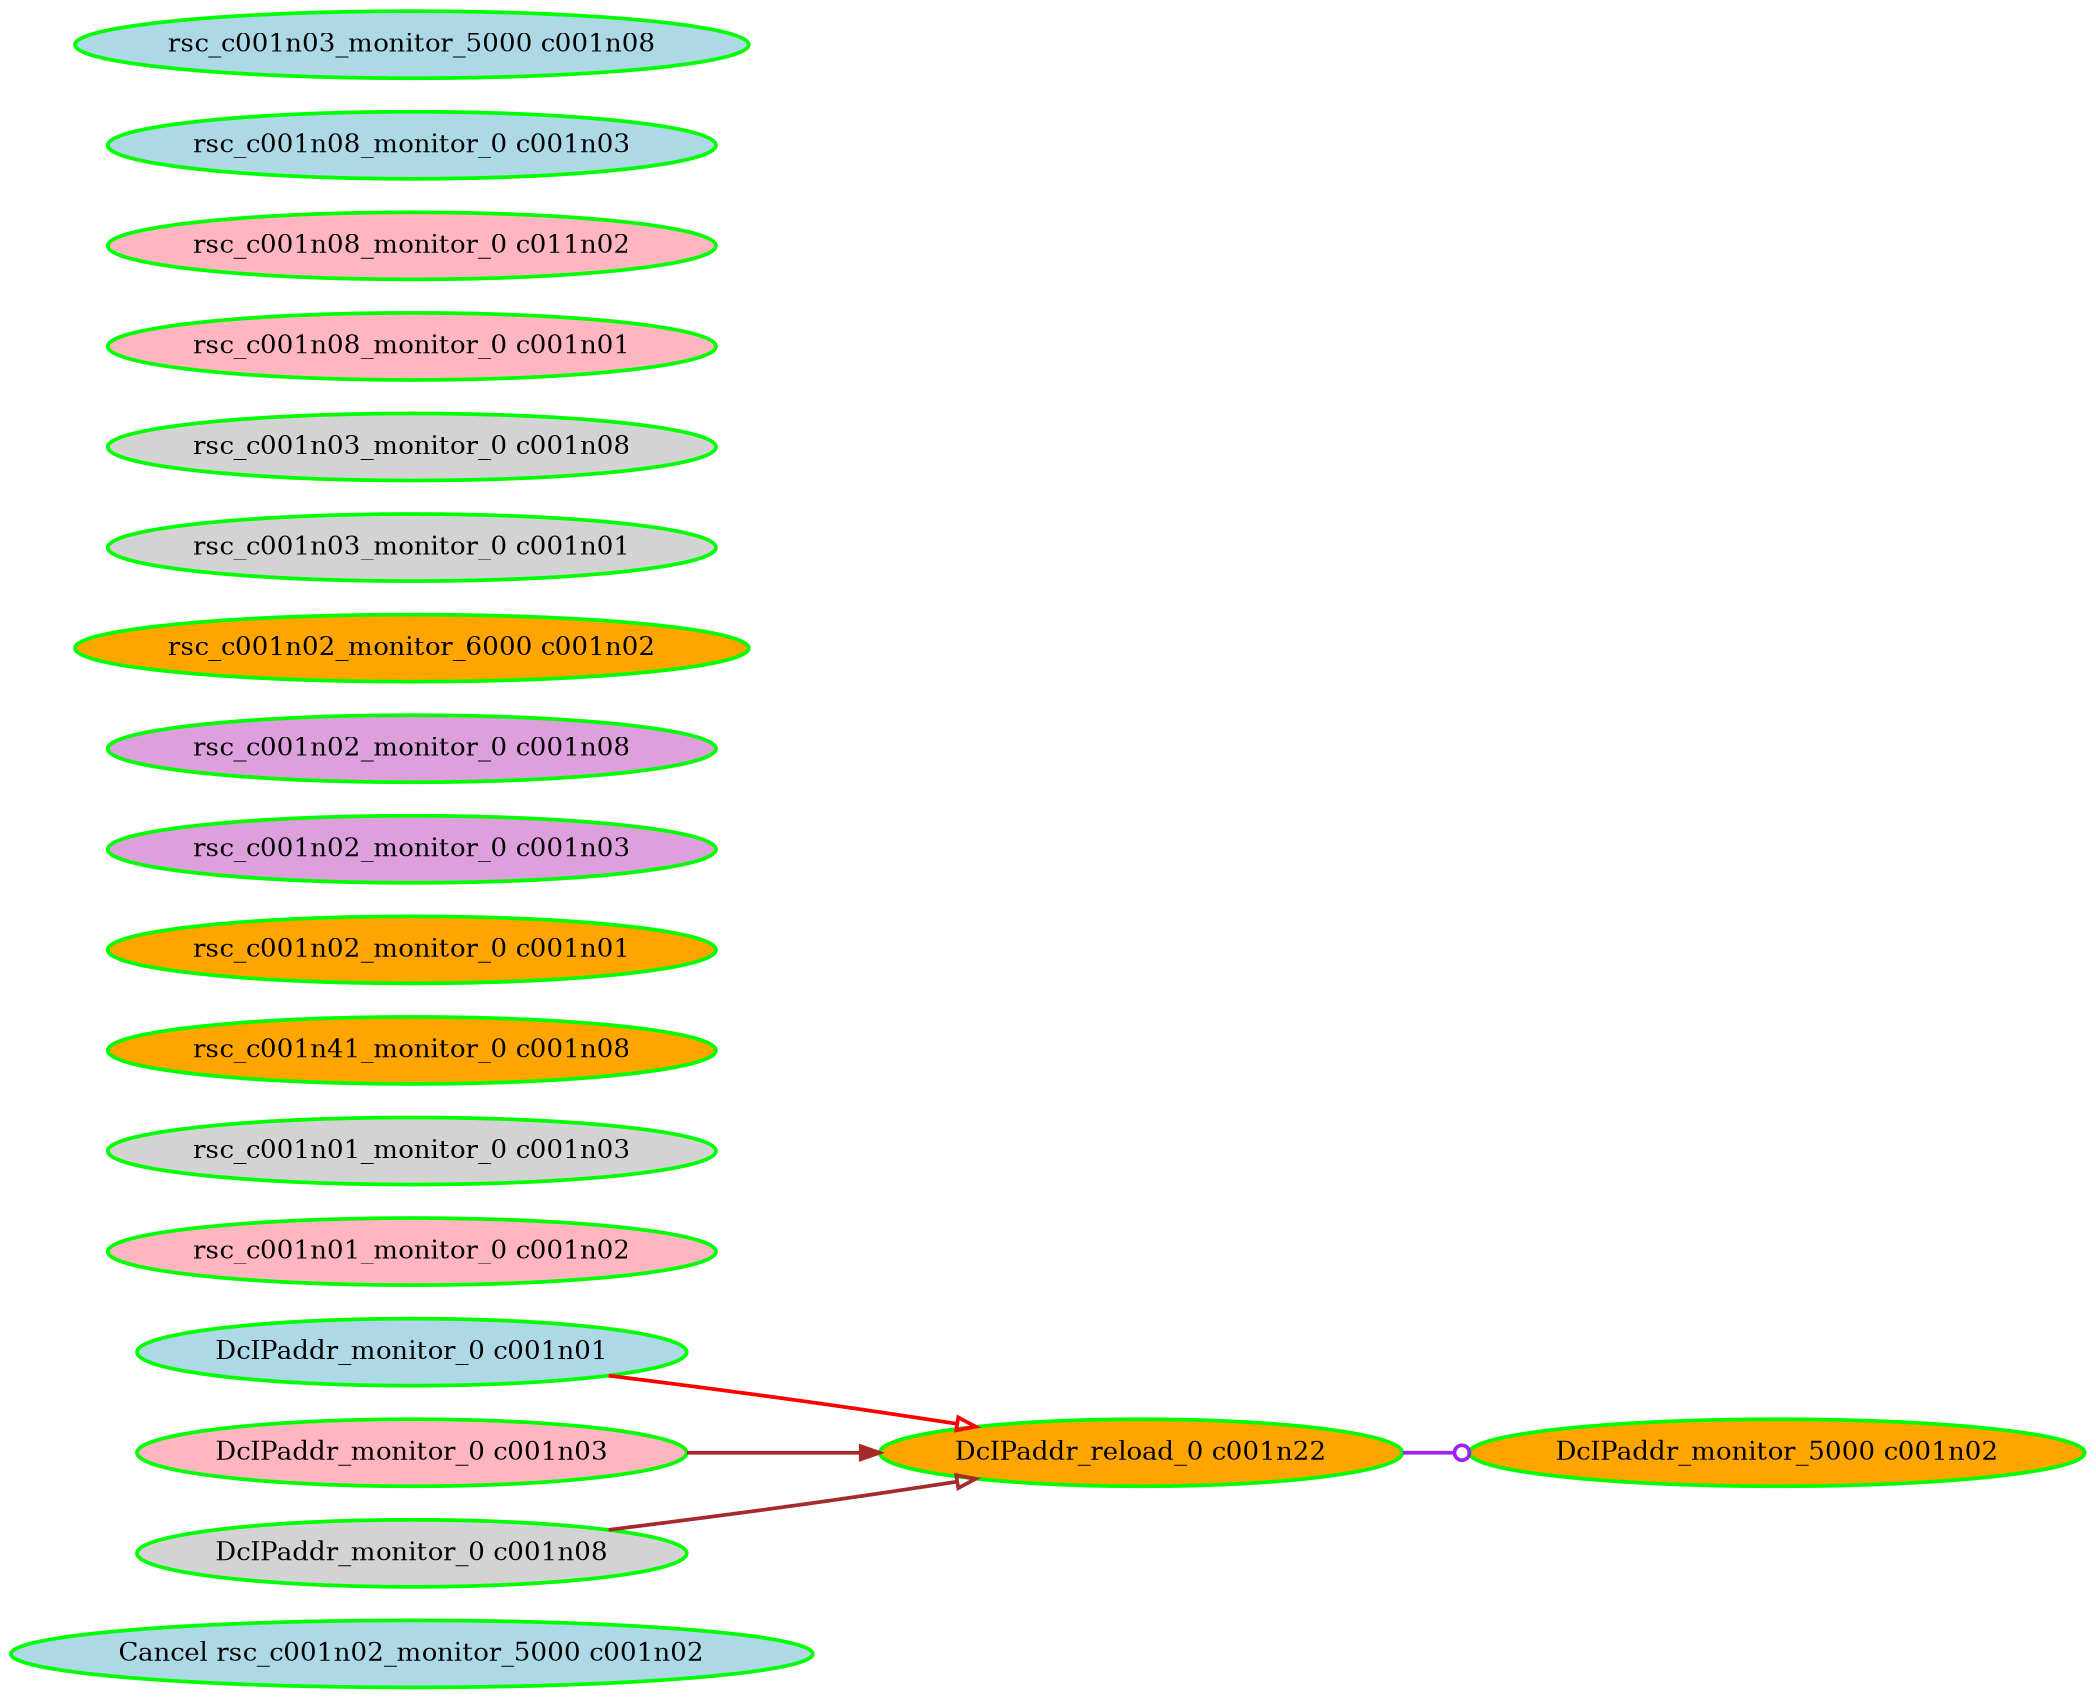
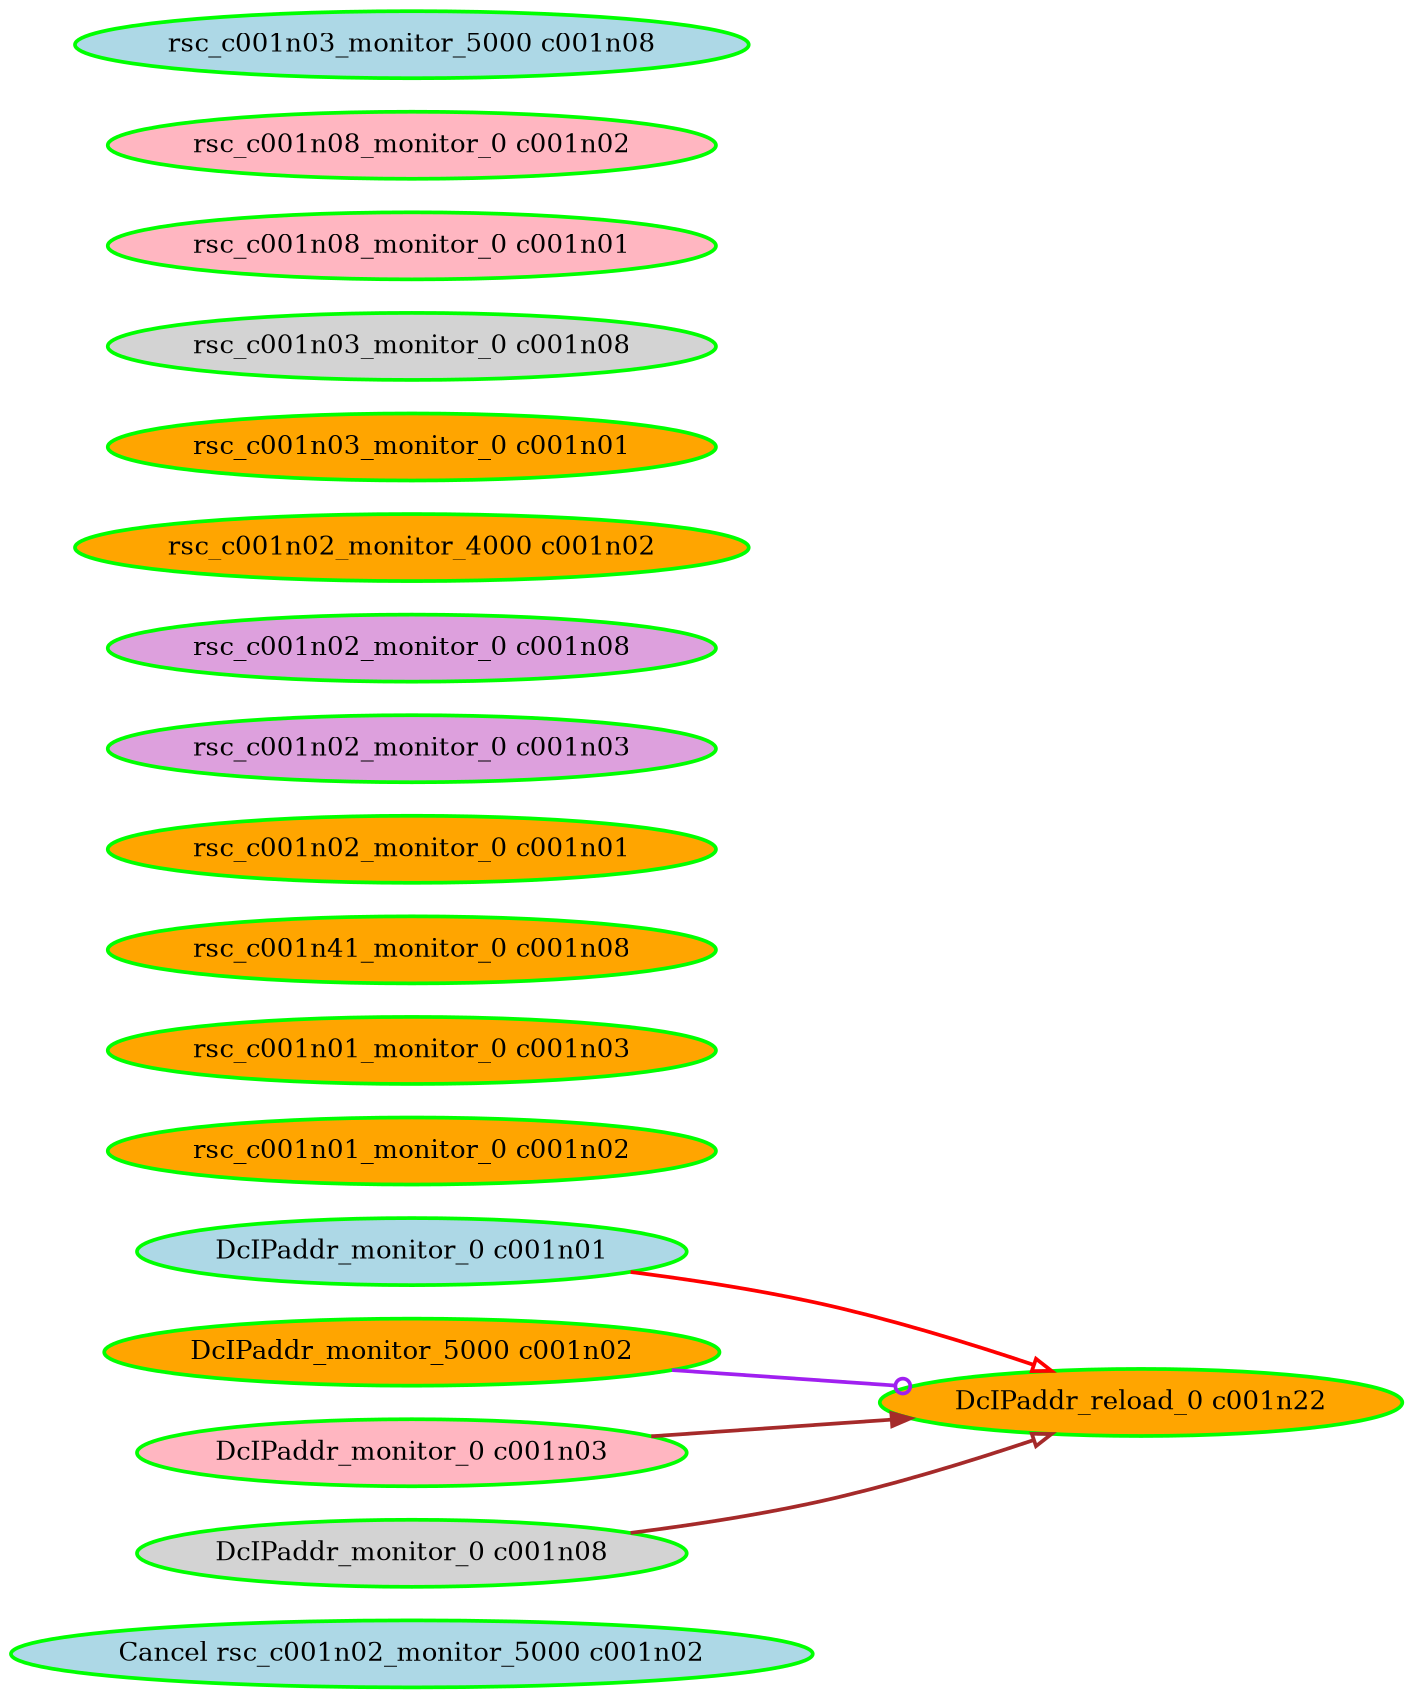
(412, 145) -> none
(412, 246) -> (412, 145)
(412, 548) -> (412, 447)
(412, 648) -> (412, 548)
(412, 1151) -> (412, 1050)
(412, 1252) -> (412, 1151)
(1429, 1453) -> (784, 1378)
